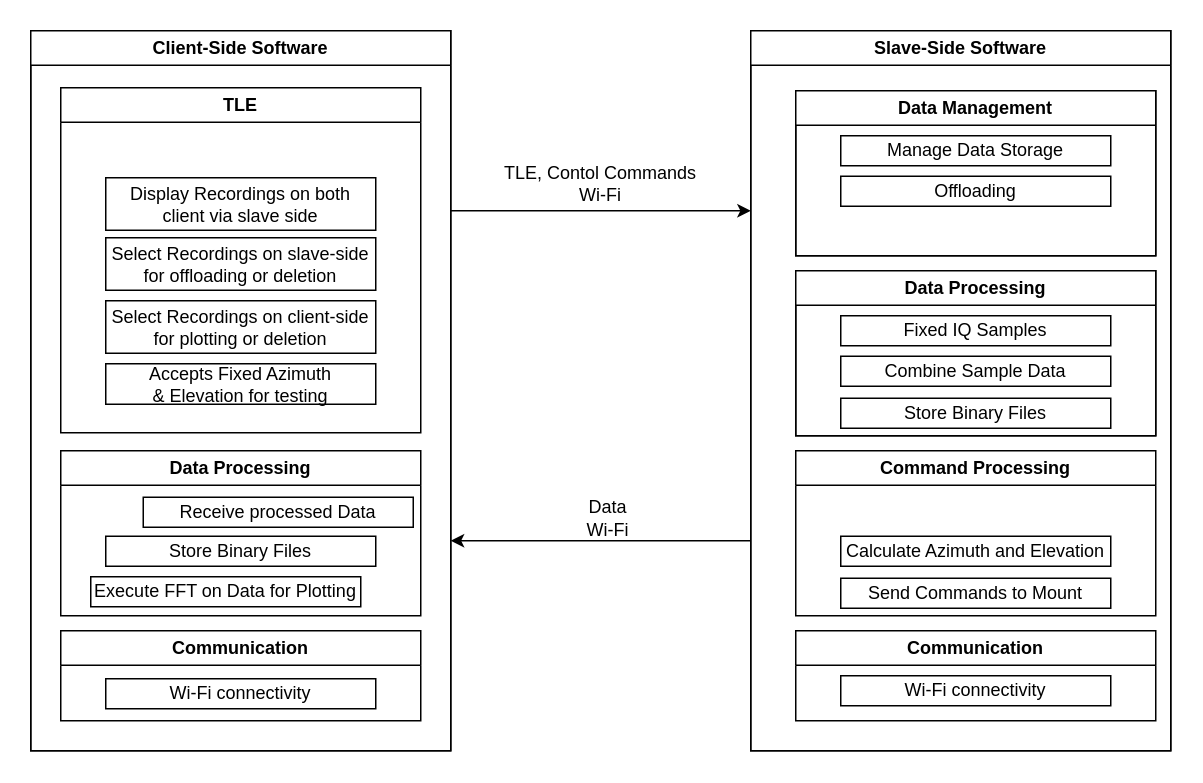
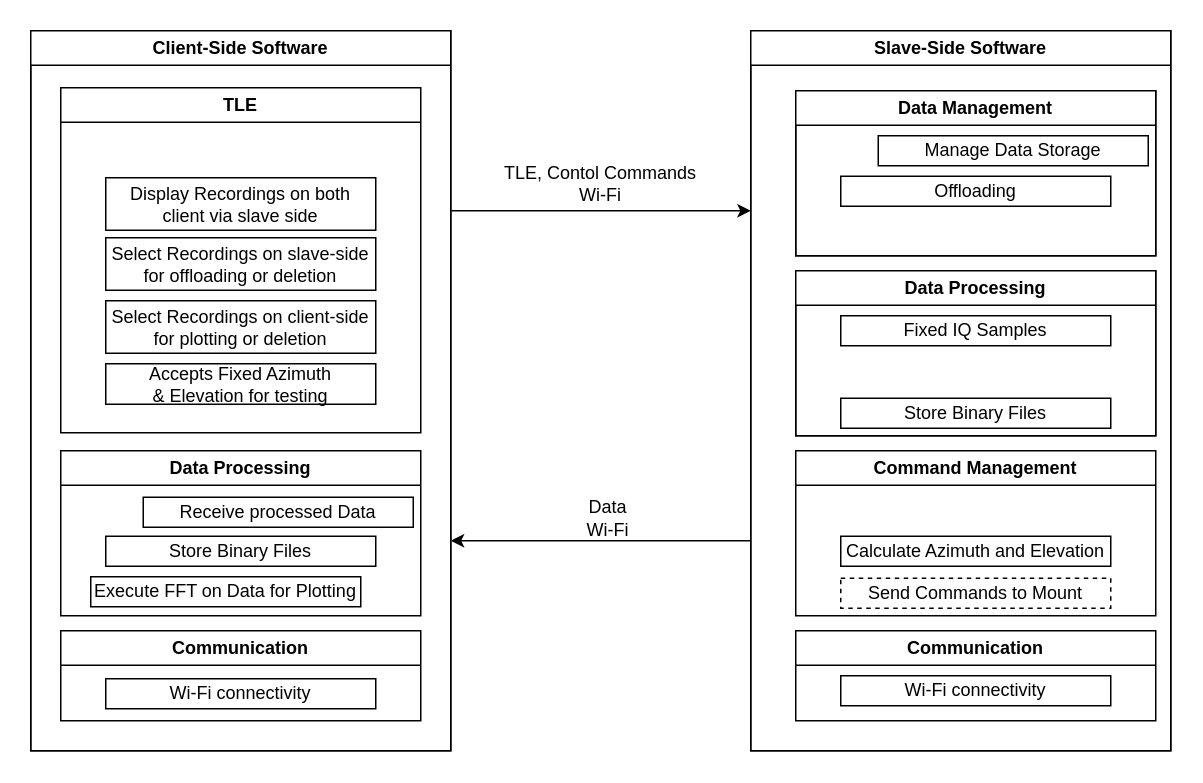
(976, 151) -> (1013, 151)
(976, 371) -> none
(976, 469) -> (976, 469)
(976, 593) -> (976, 593)
